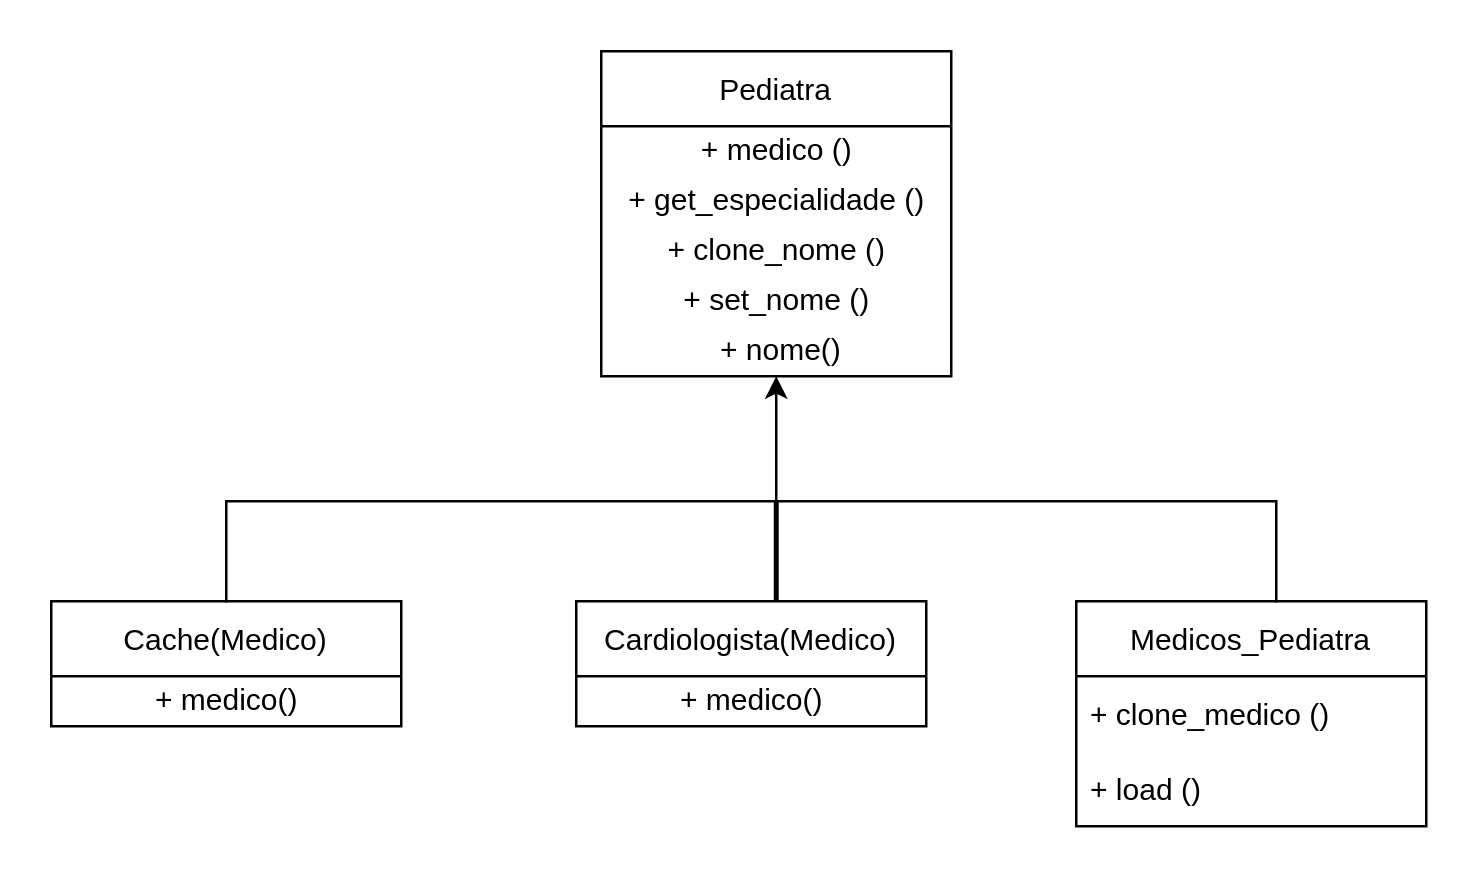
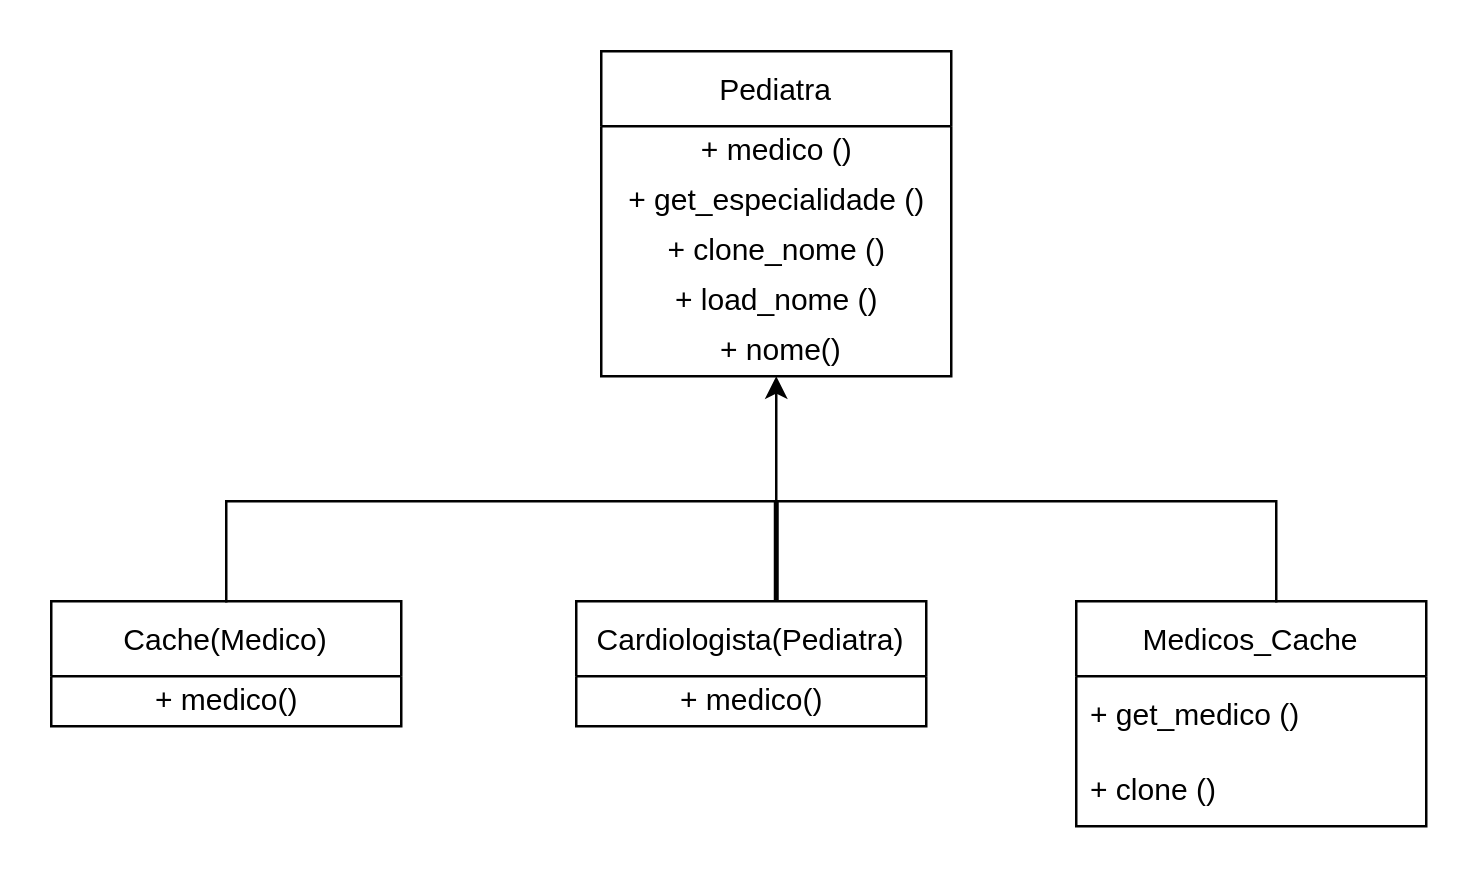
(778, 301) -> (778, 301)
(750, 640) -> (750, 640)
(1250, 640) -> (1250, 640)
(1217, 715) -> (1204, 715)
(1154, 790) -> (1162, 790)
